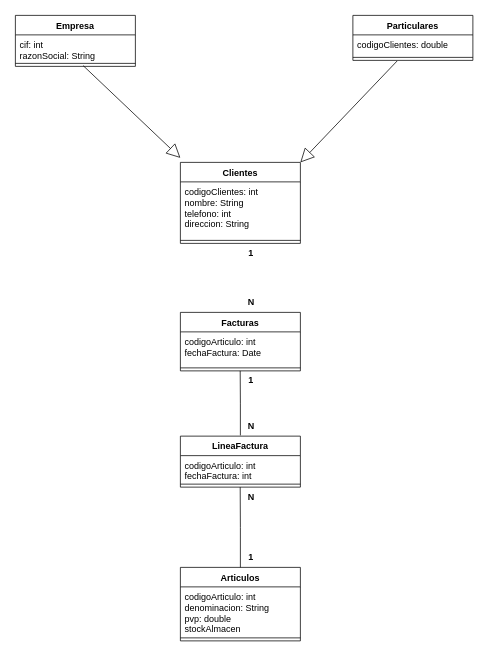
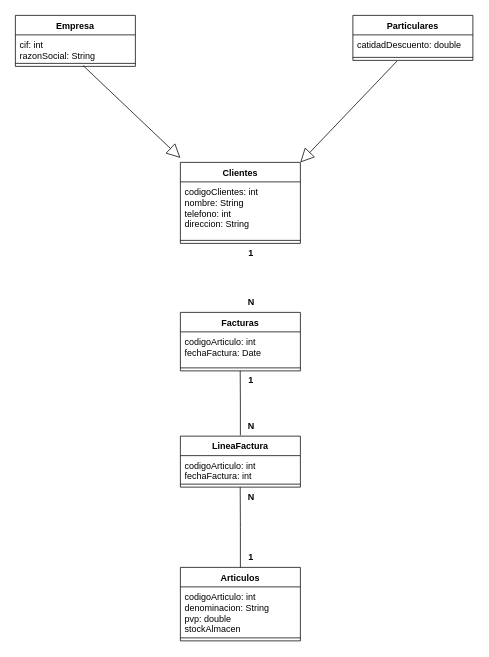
(406, 46) -> (413, 46)
